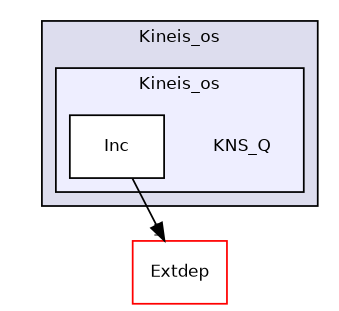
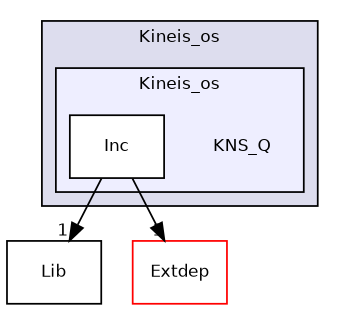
none -> (54, 272)
